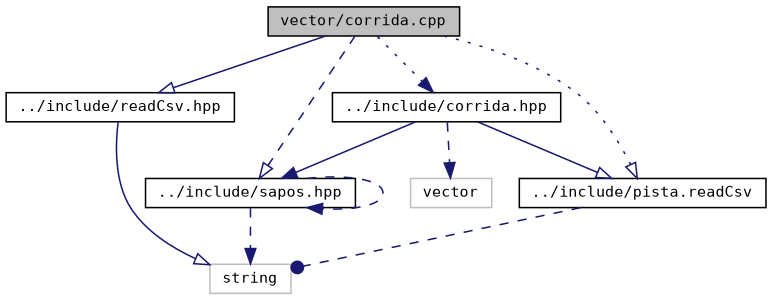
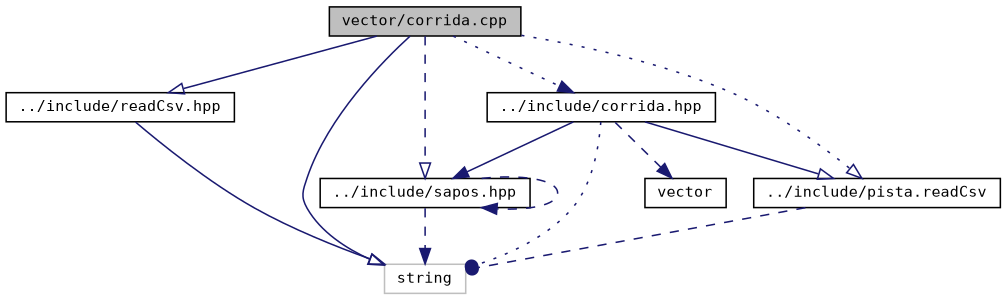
none -> (320, 149)
(451, 193) -> (686, 193)
none -> (566, 215)
